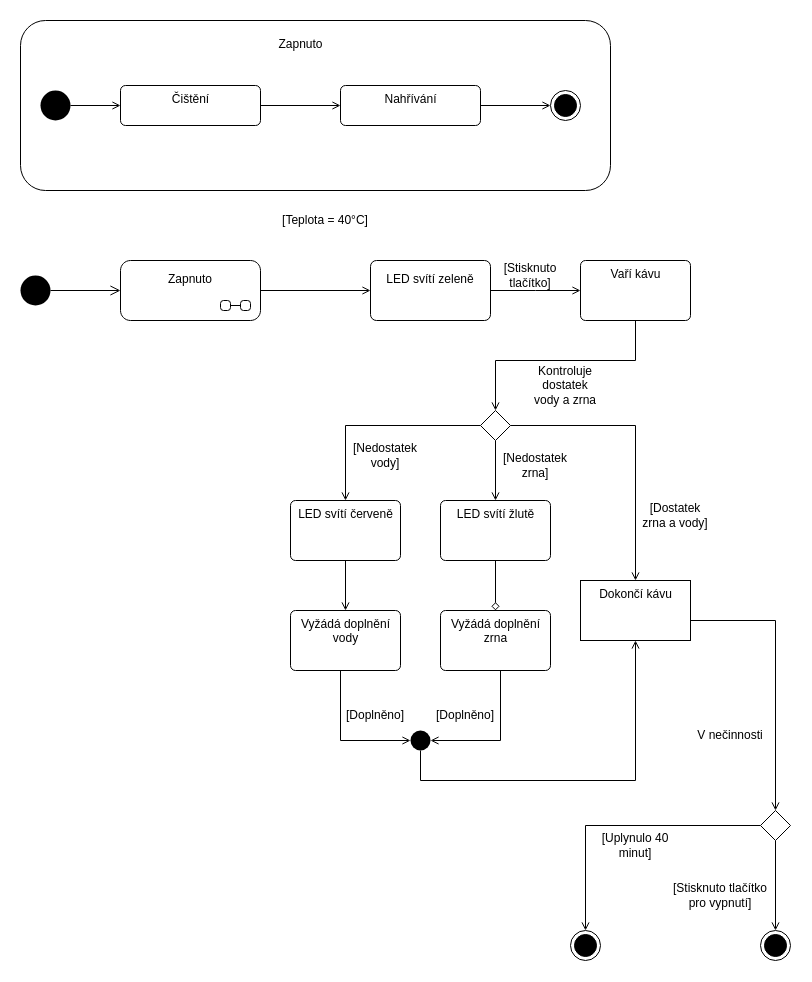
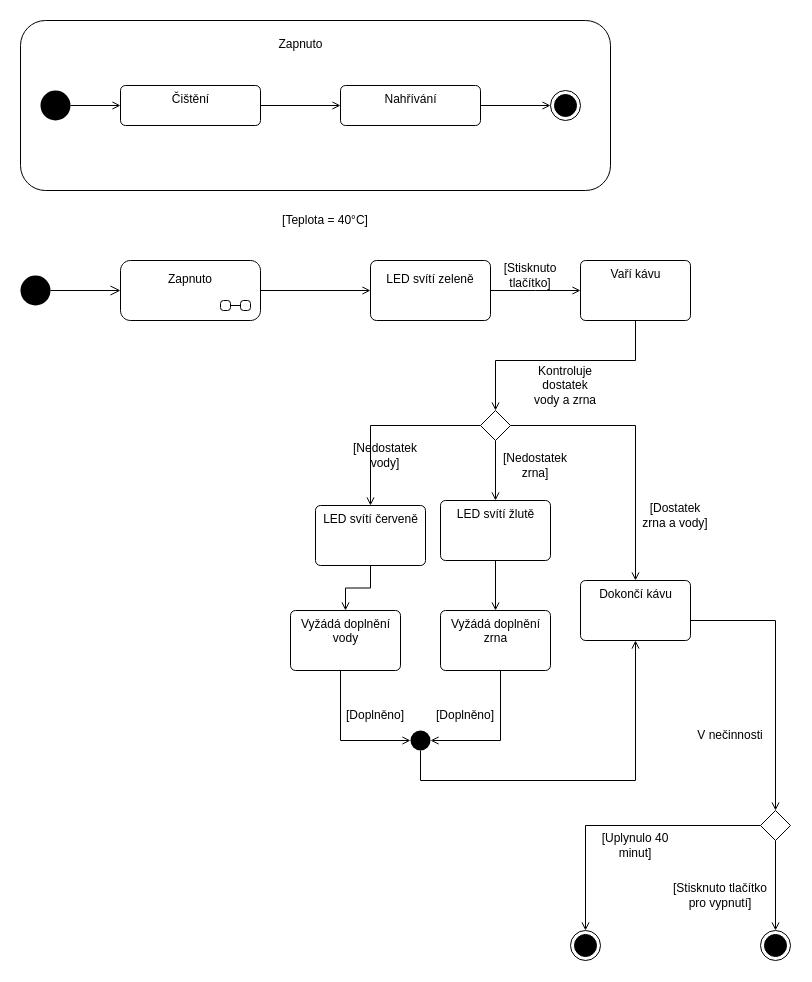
(346, 531) -> (371, 536)
(496, 602) -> (496, 604)
(636, 611) -> (636, 611)
